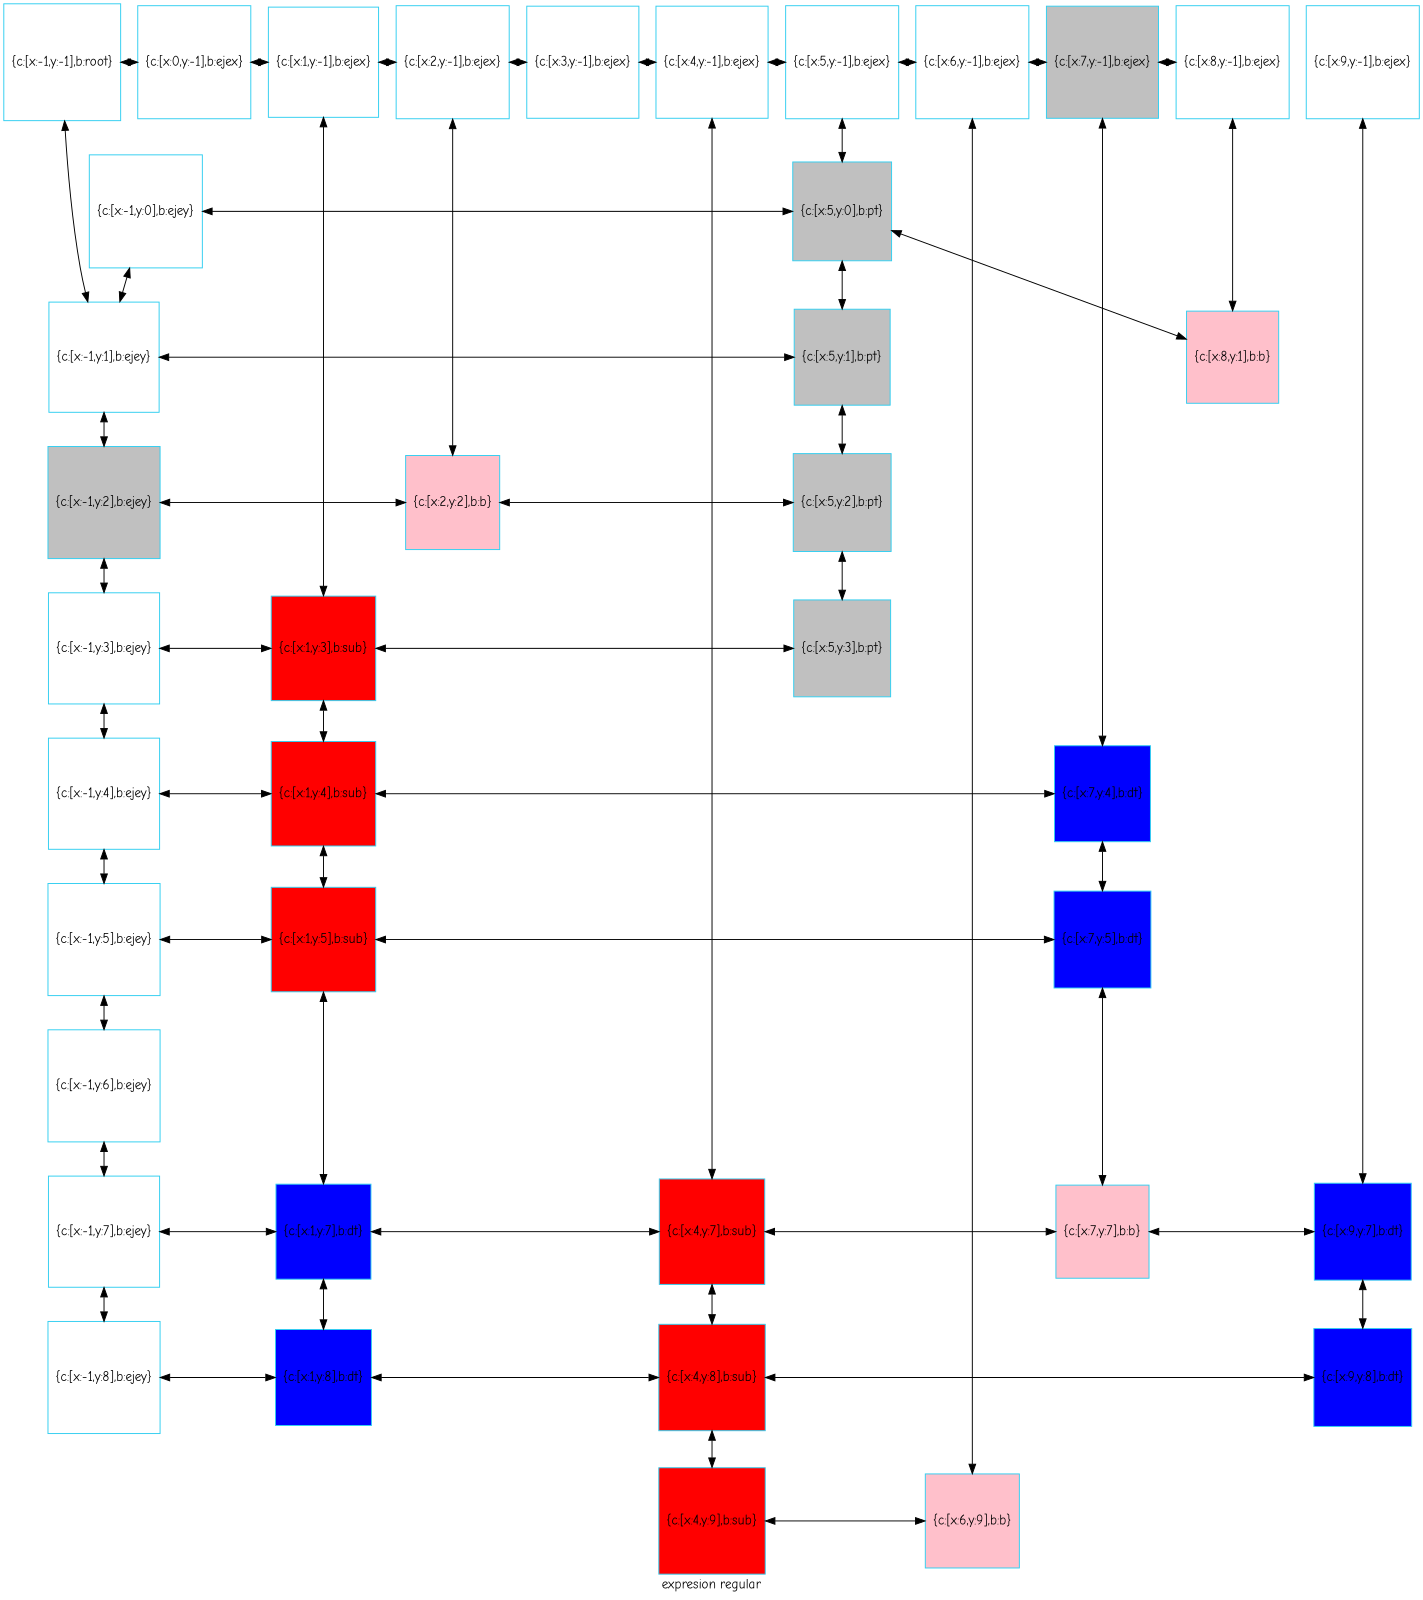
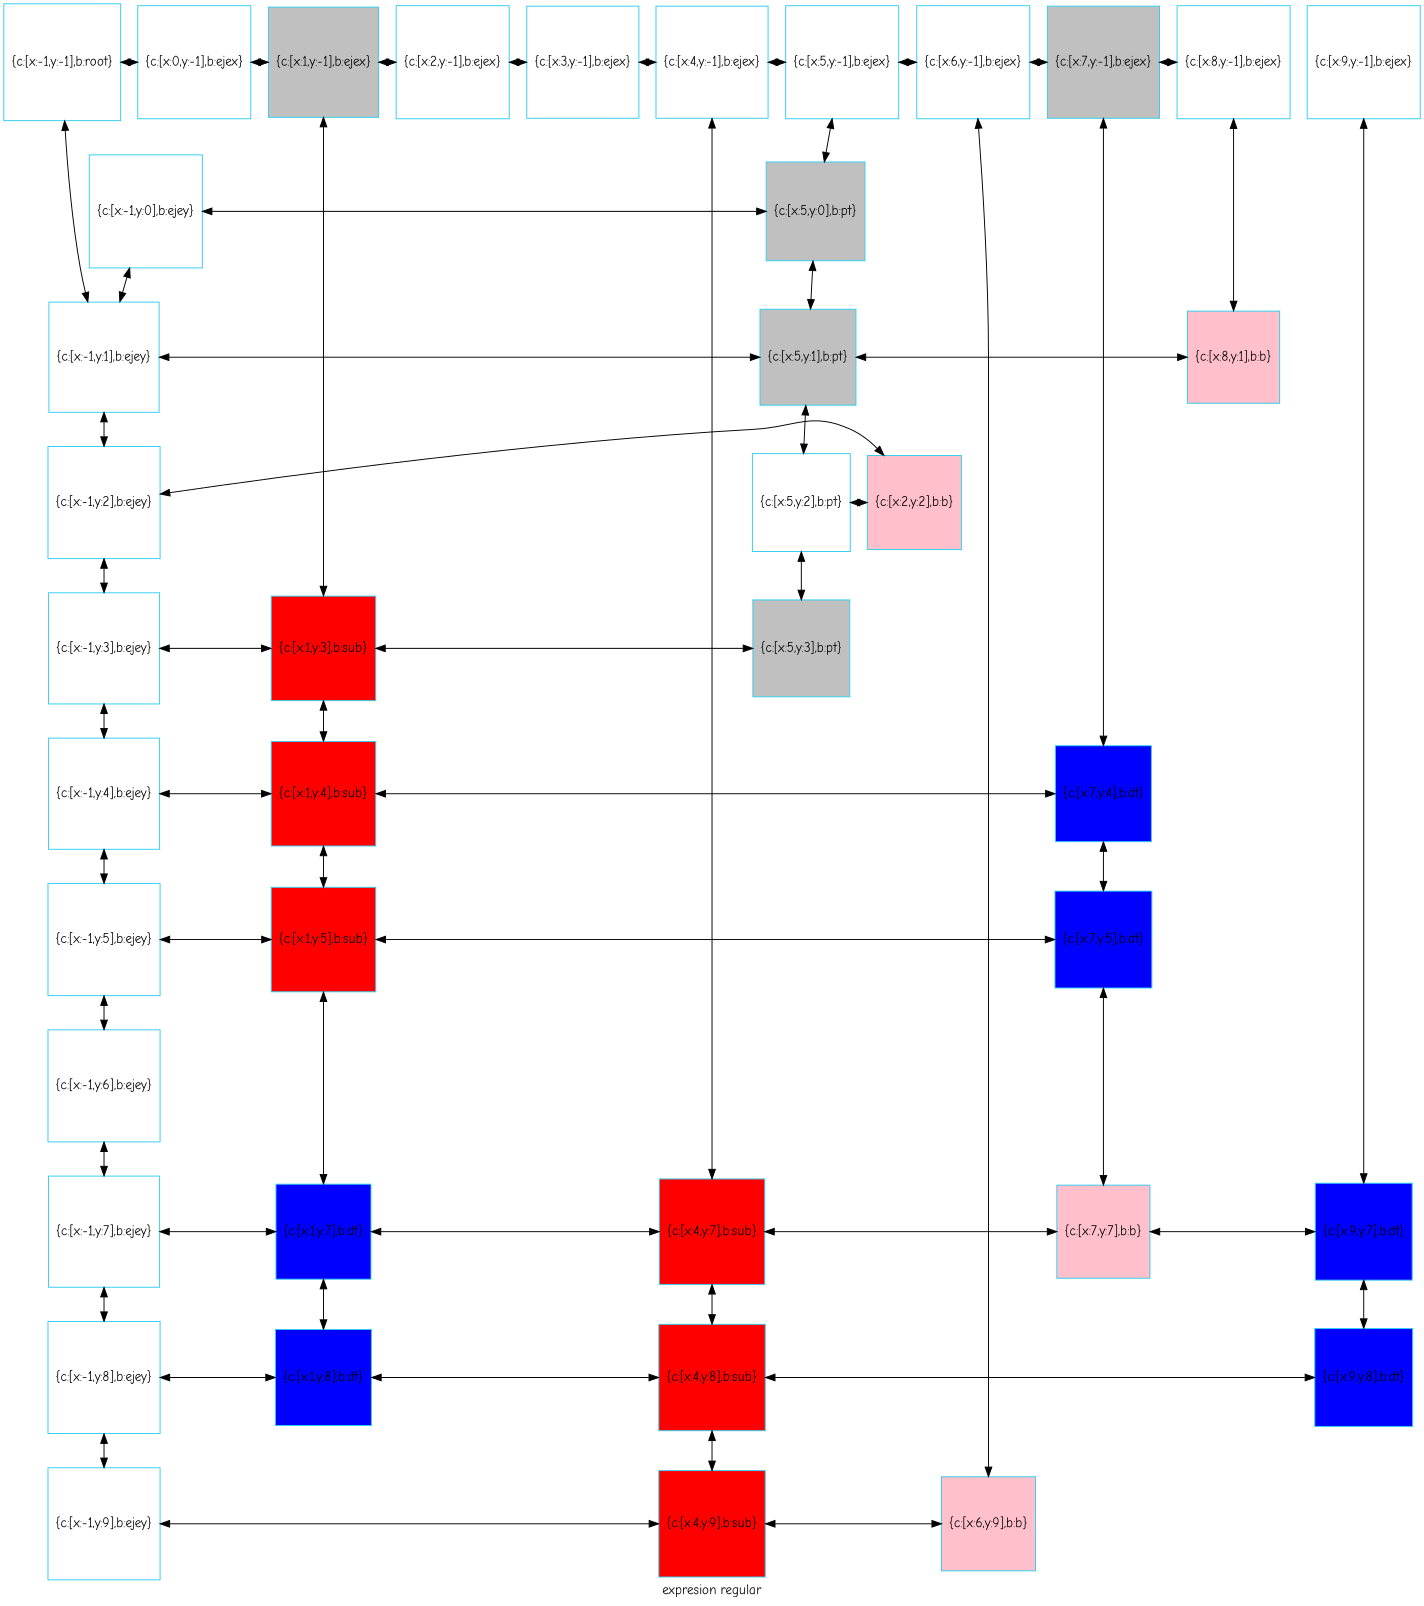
(323, 62) -> (323, 62)
(1039, 285) -> (1022, 357)
(453, 287) -> none
(104, 503) -> (104, 503)
(842, 503) -> (801, 503)
none -> (104, 1524)
